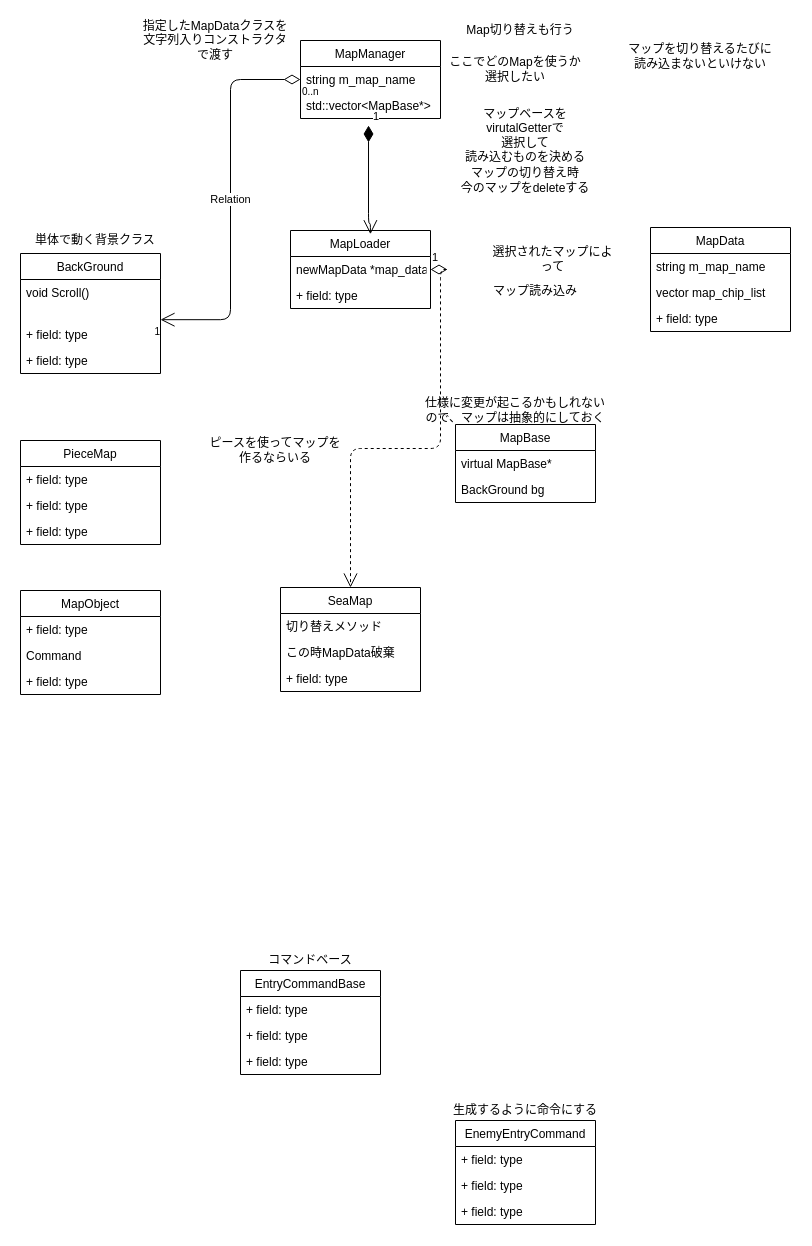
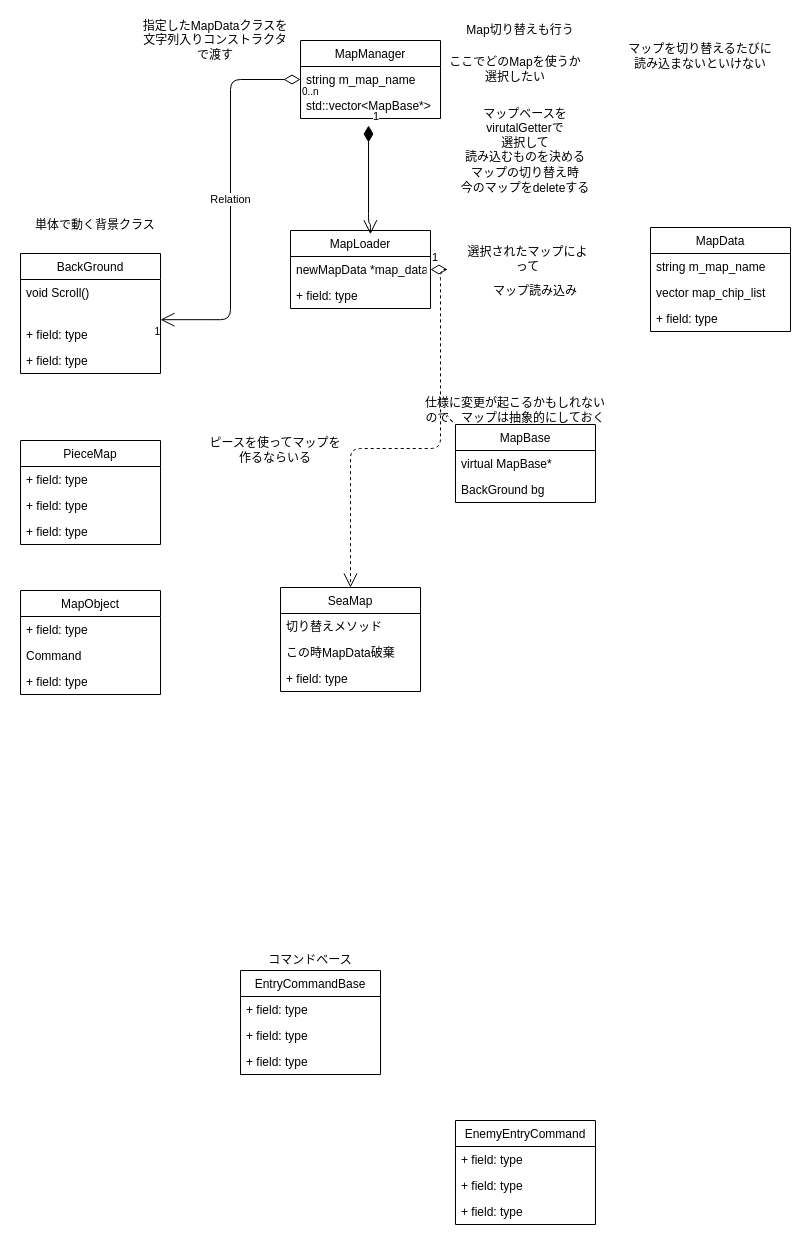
(96, 241) -> (96, 226)
(553, 260) -> (528, 260)
(526, 1111) -> none
